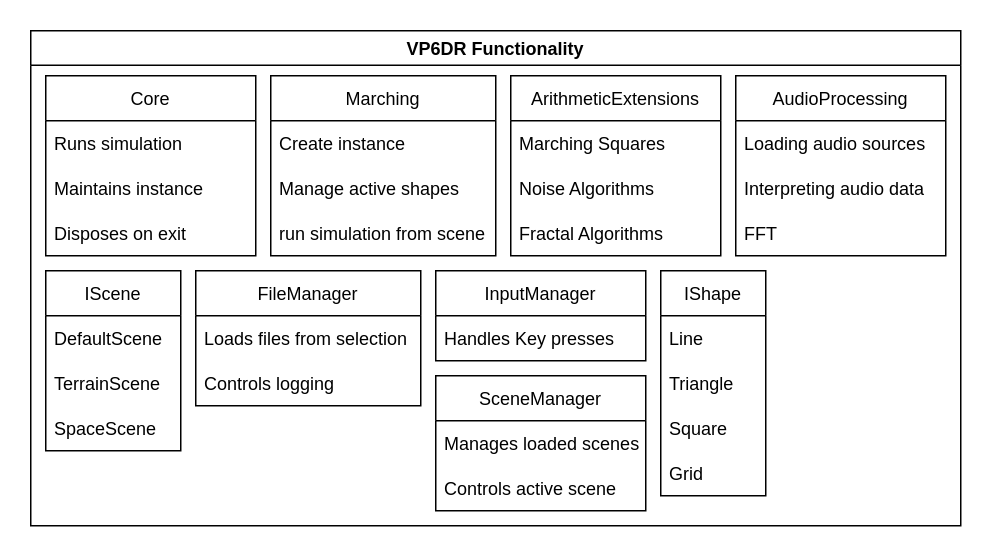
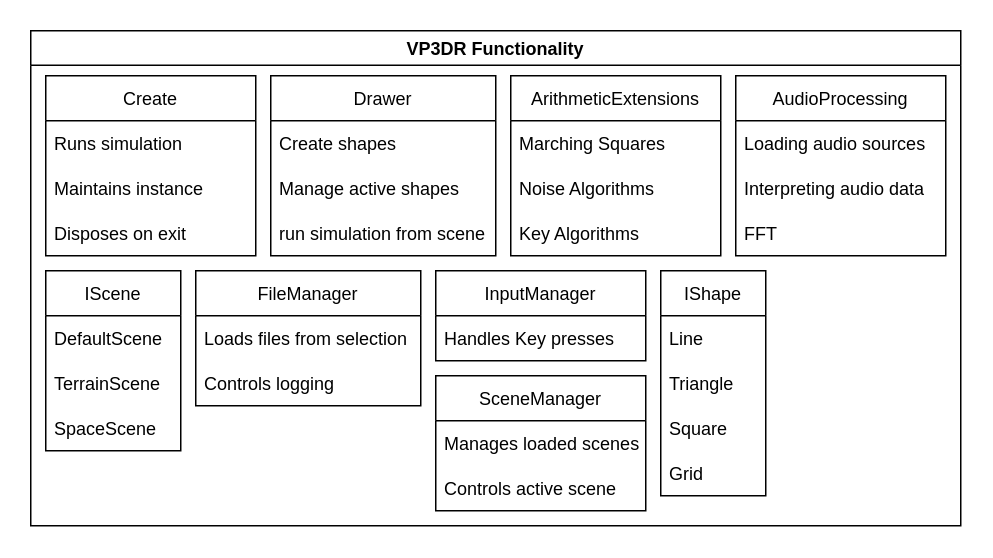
(495, 49) -> (495, 49)
(150, 99) -> (150, 99)
(383, 99) -> (383, 99)
(350, 144) -> (342, 144)
(600, 234) -> (583, 234)
